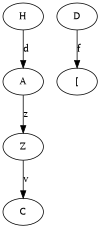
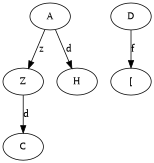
(23, 45) -> (62, 46)
(26, 179) -> (26, 114)
